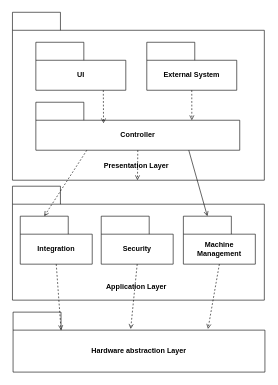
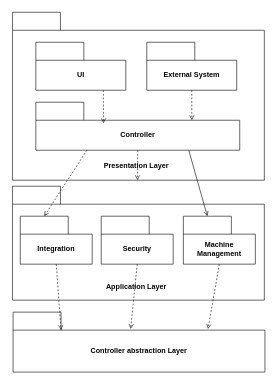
(139, 351) -> (139, 351)
